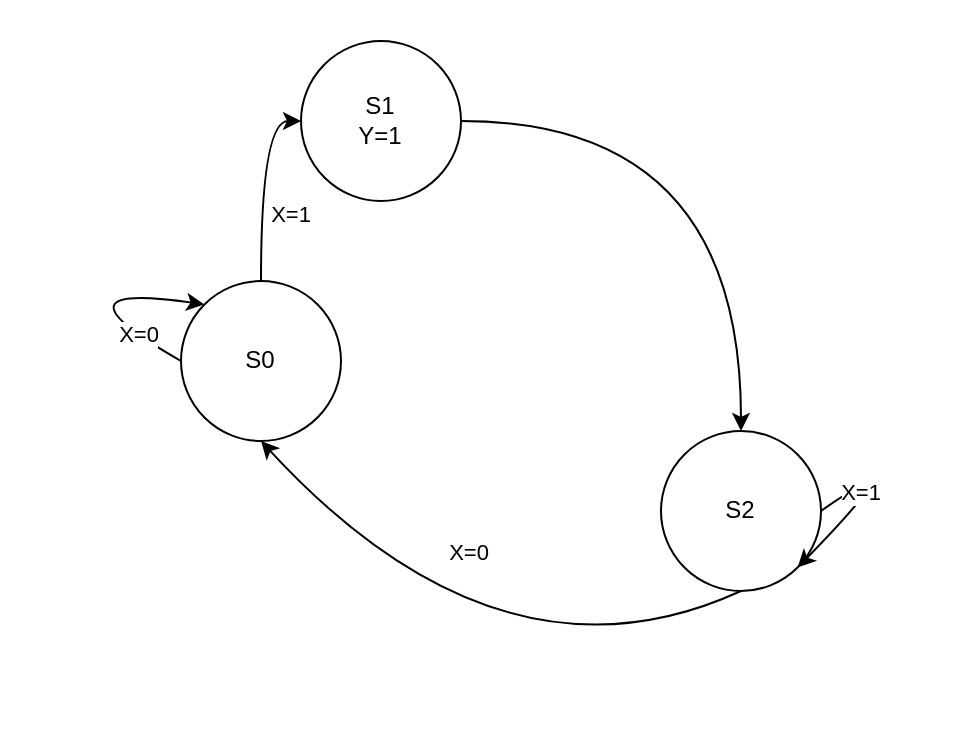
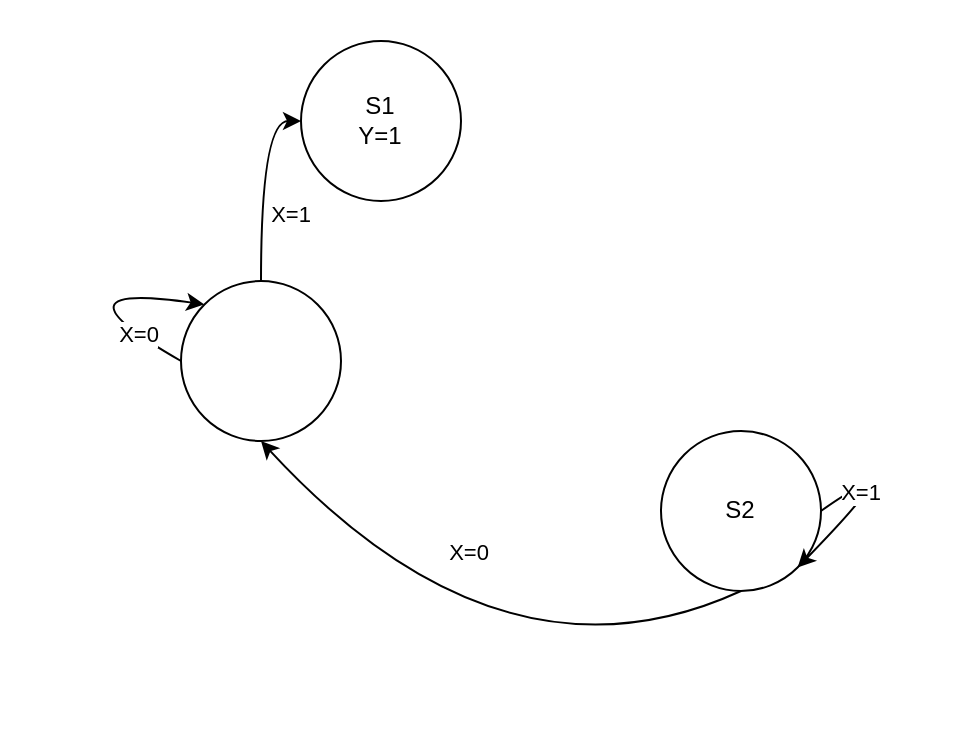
(674, 199) -> none
(261, 361) -> none
